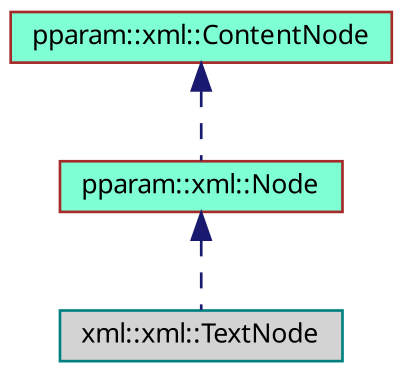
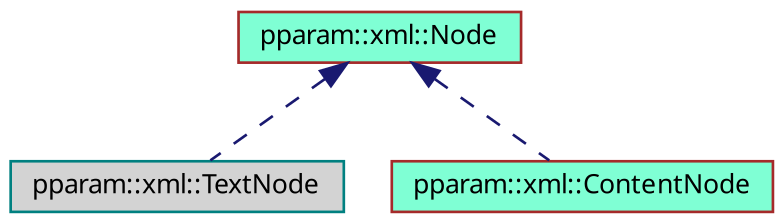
(201, 126) -> (492, 120)
(201, 336) -> (177, 187)
